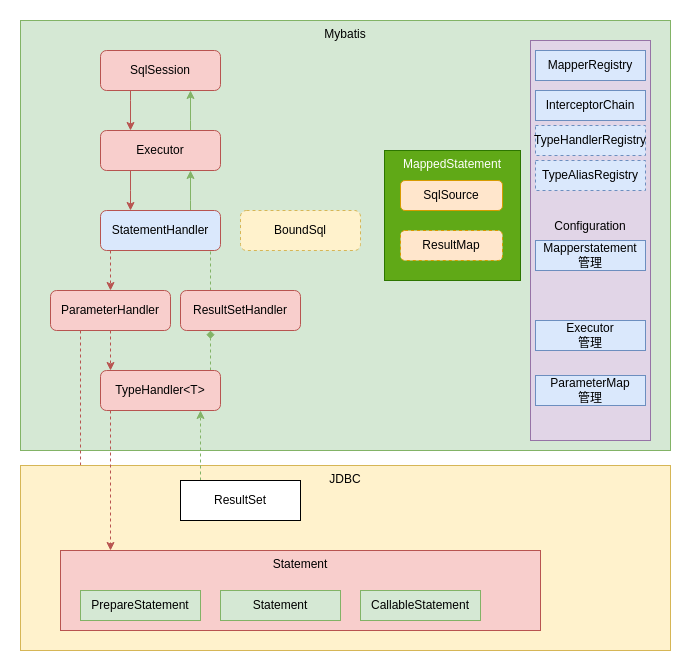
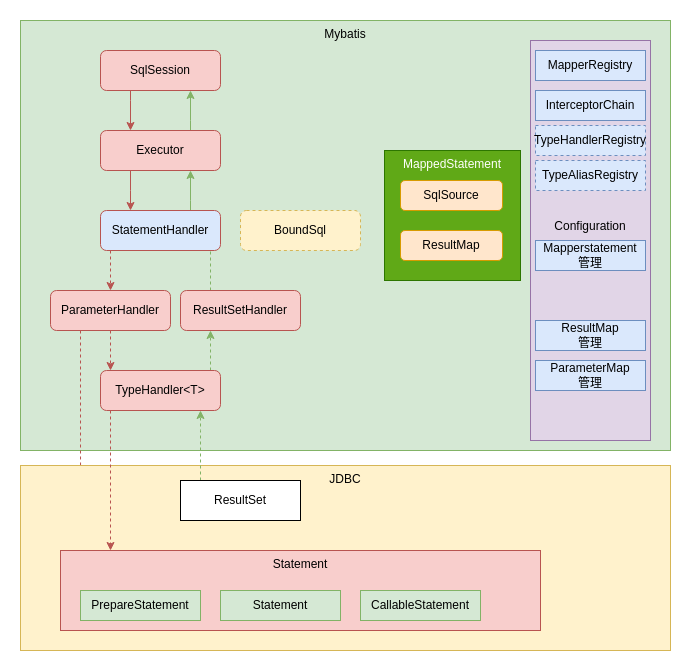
(452, 246) -> (452, 246)
(591, 336) -> (591, 336)
(211, 339) -> (211, 338)
(591, 391) -> (591, 376)
